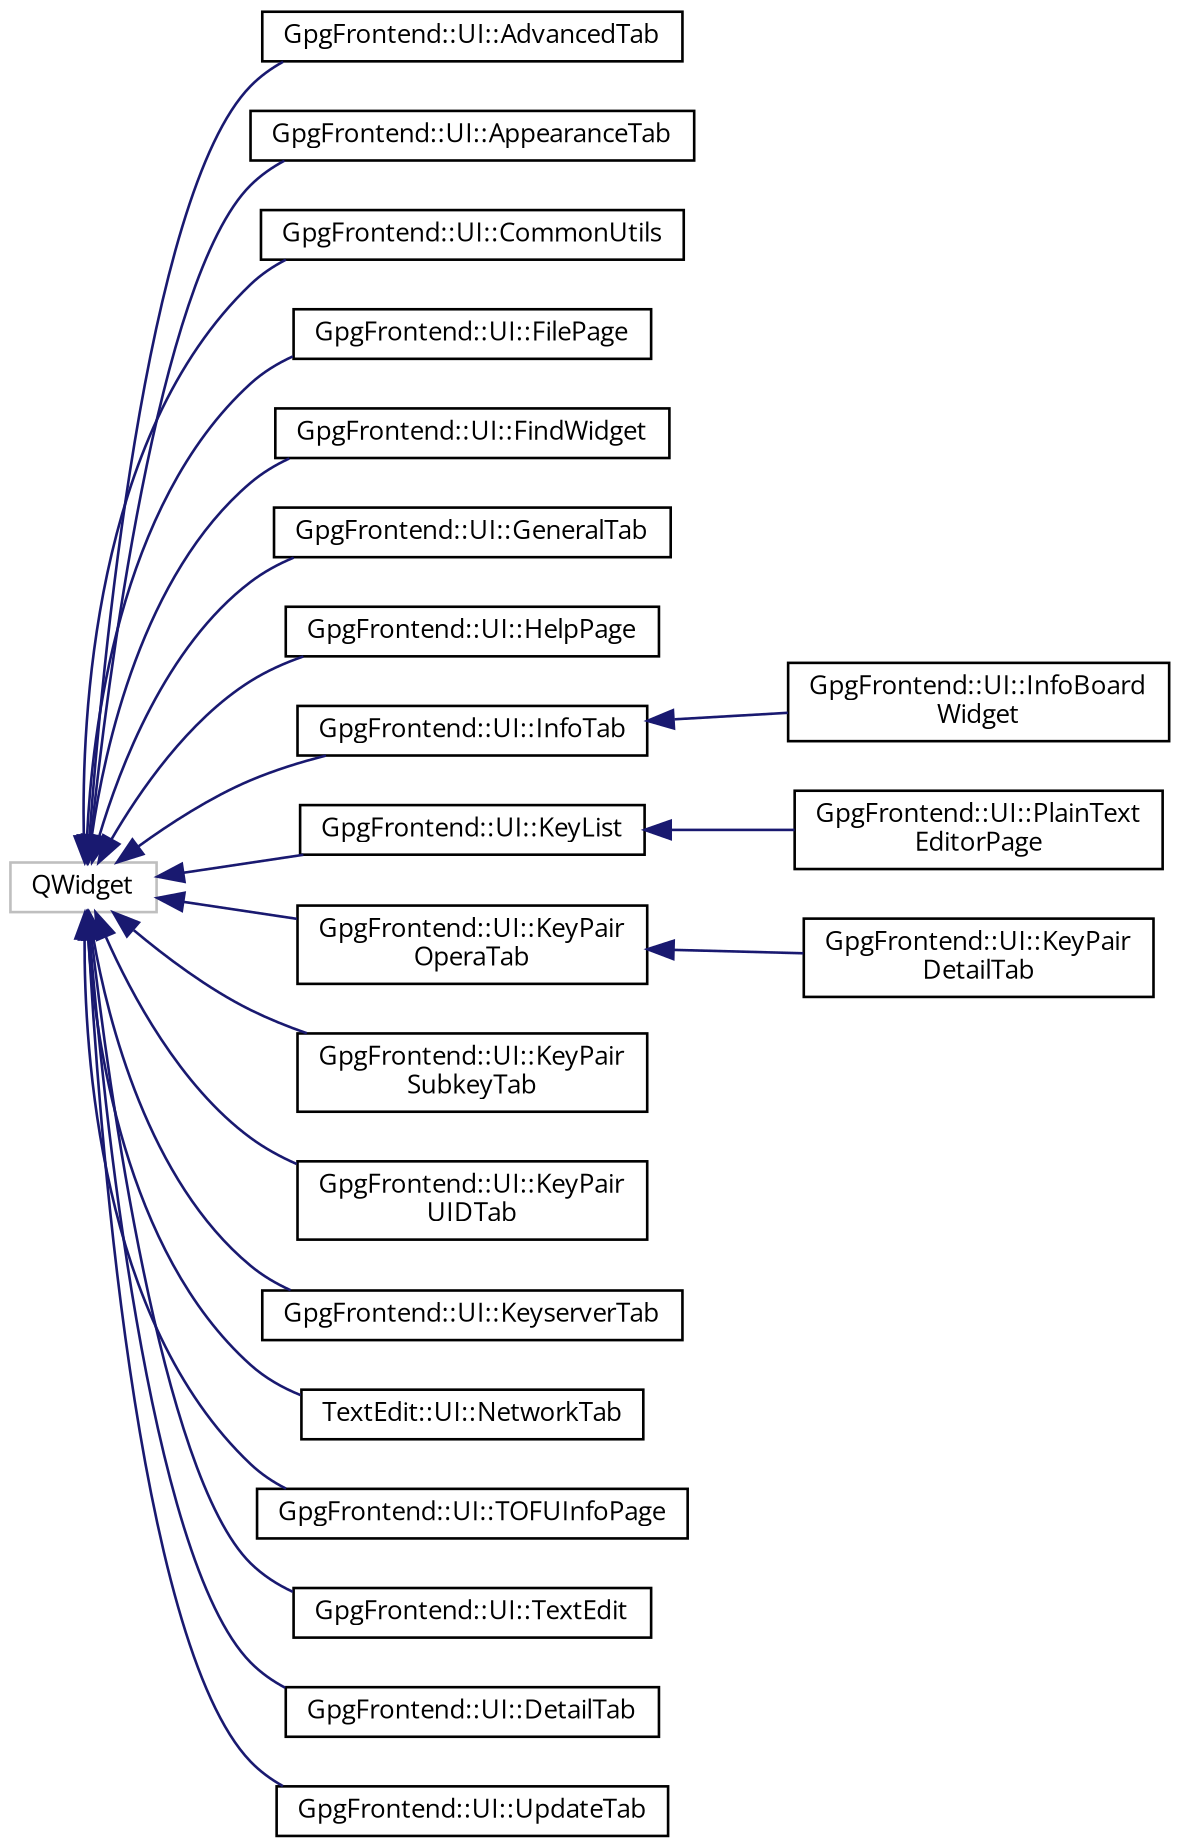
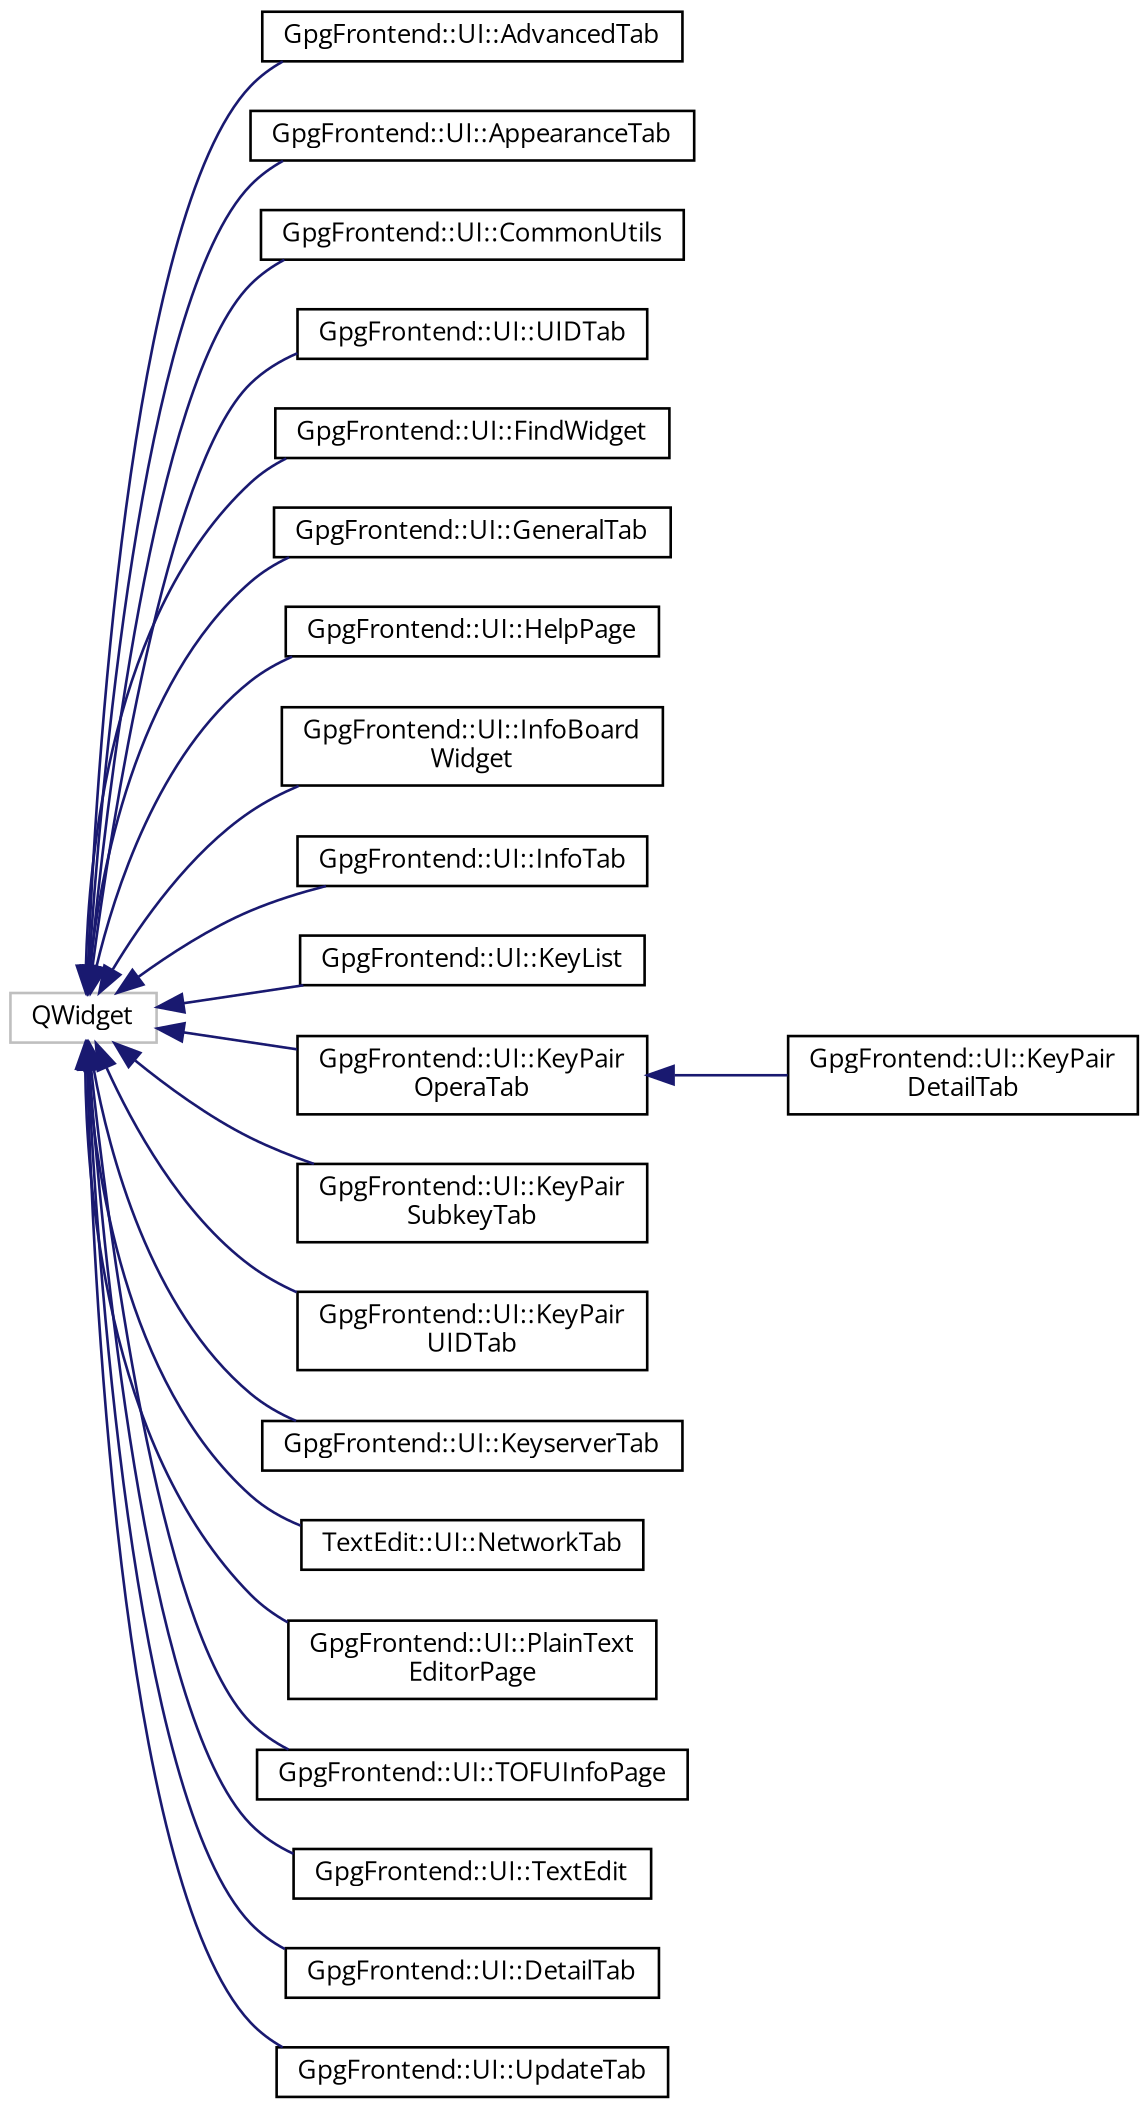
(472, 334) -> (472, 334)
(731, 716) -> (192, 863)
(733, 830) -> (173, 1483)
